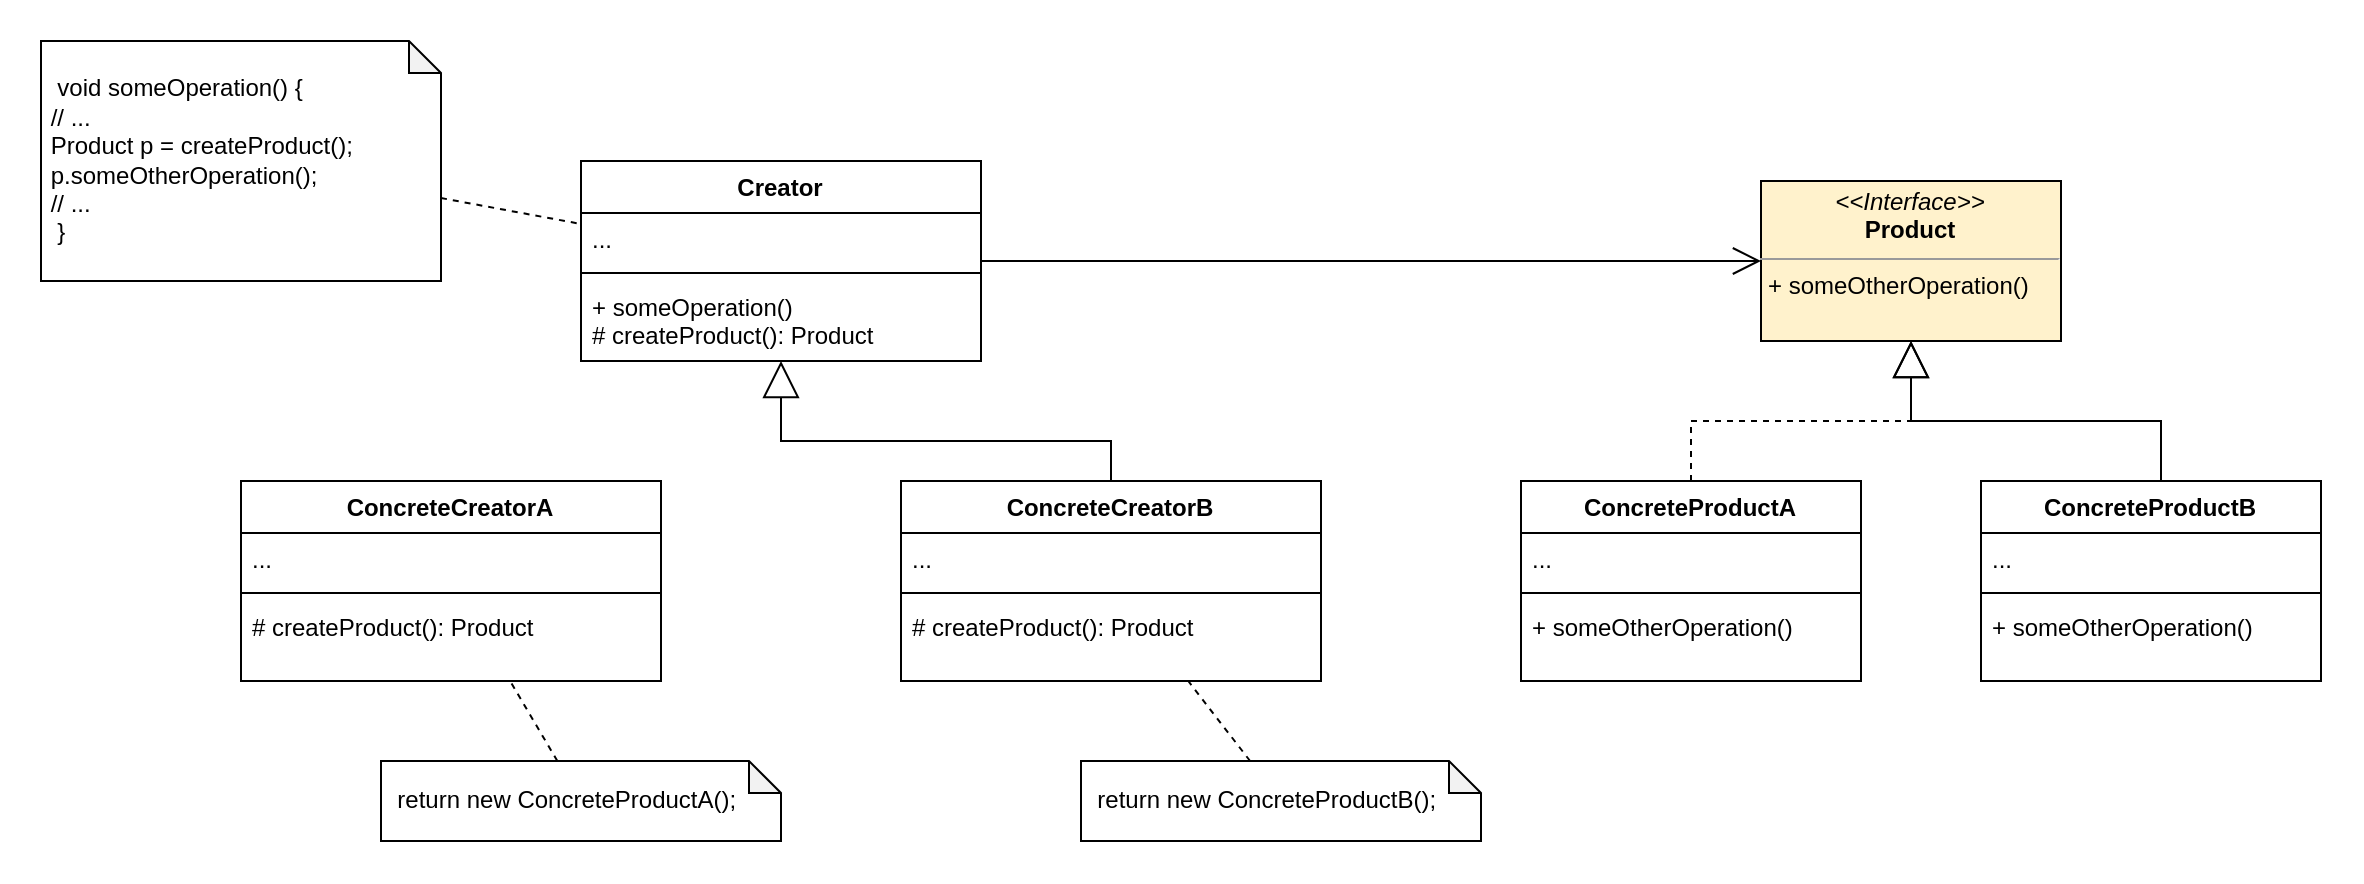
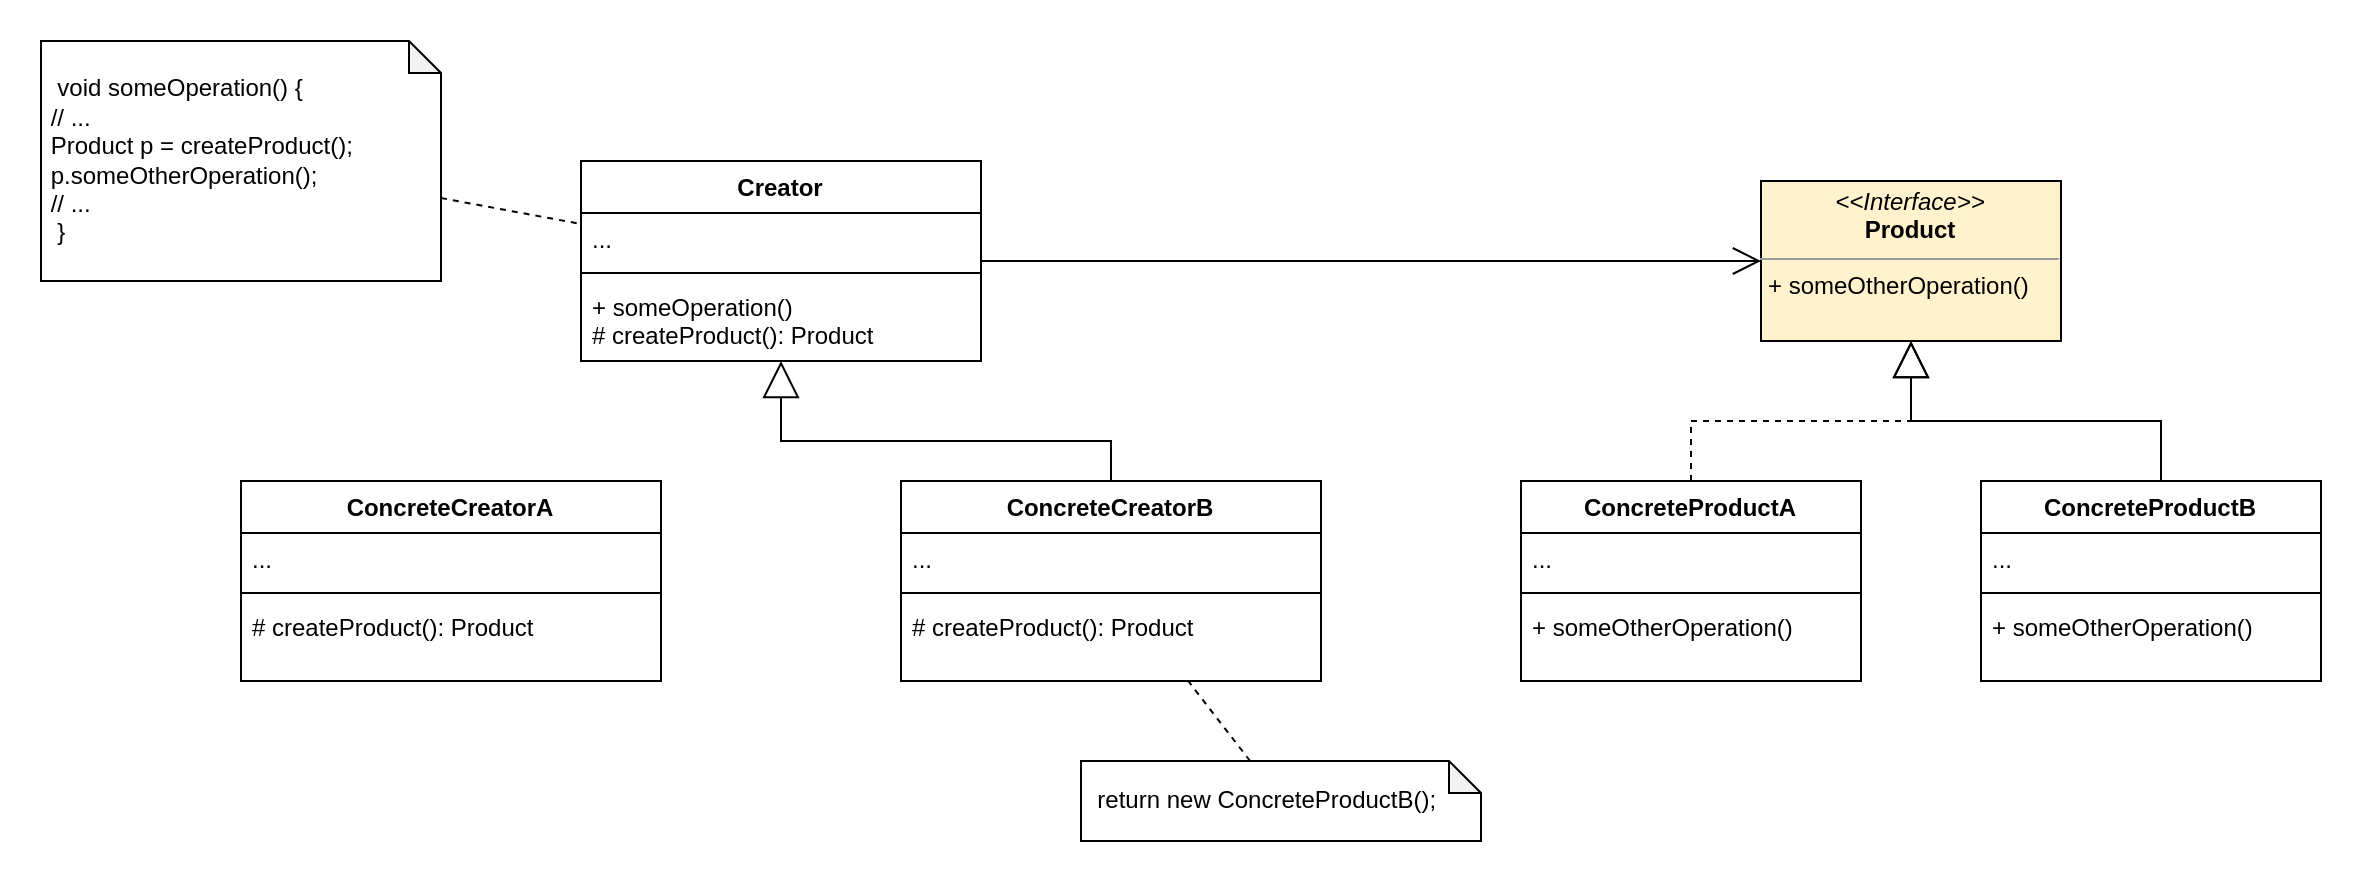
(535, 724) -> none
(581, 801) -> none
